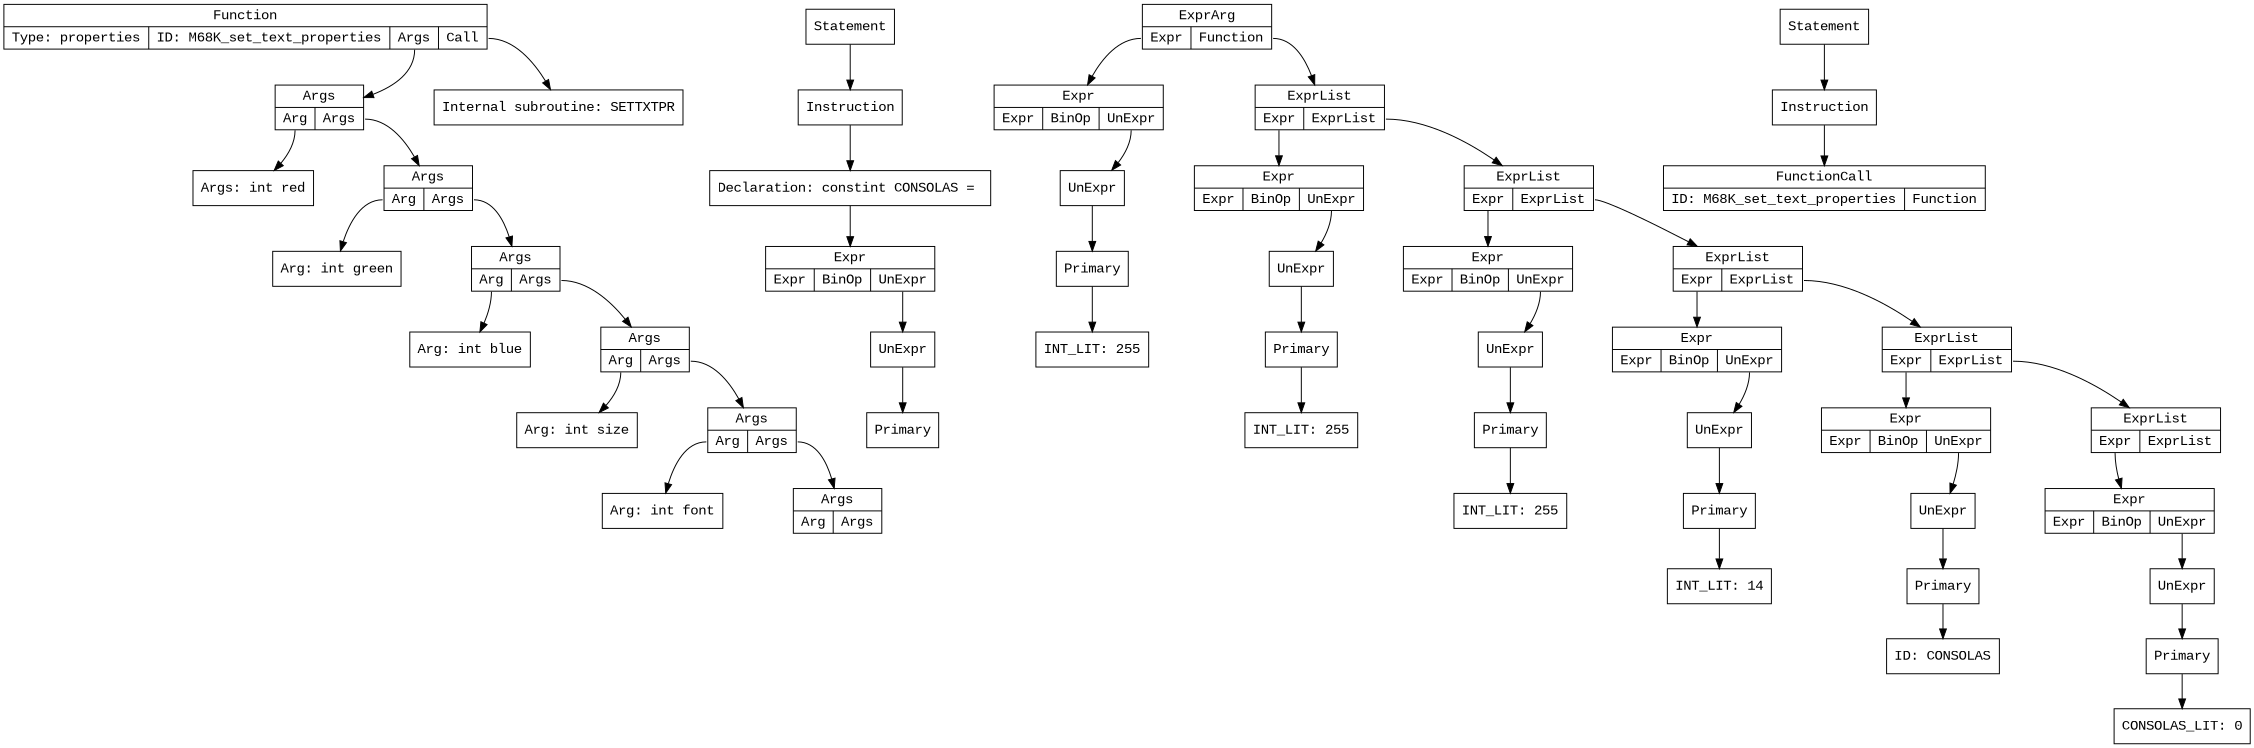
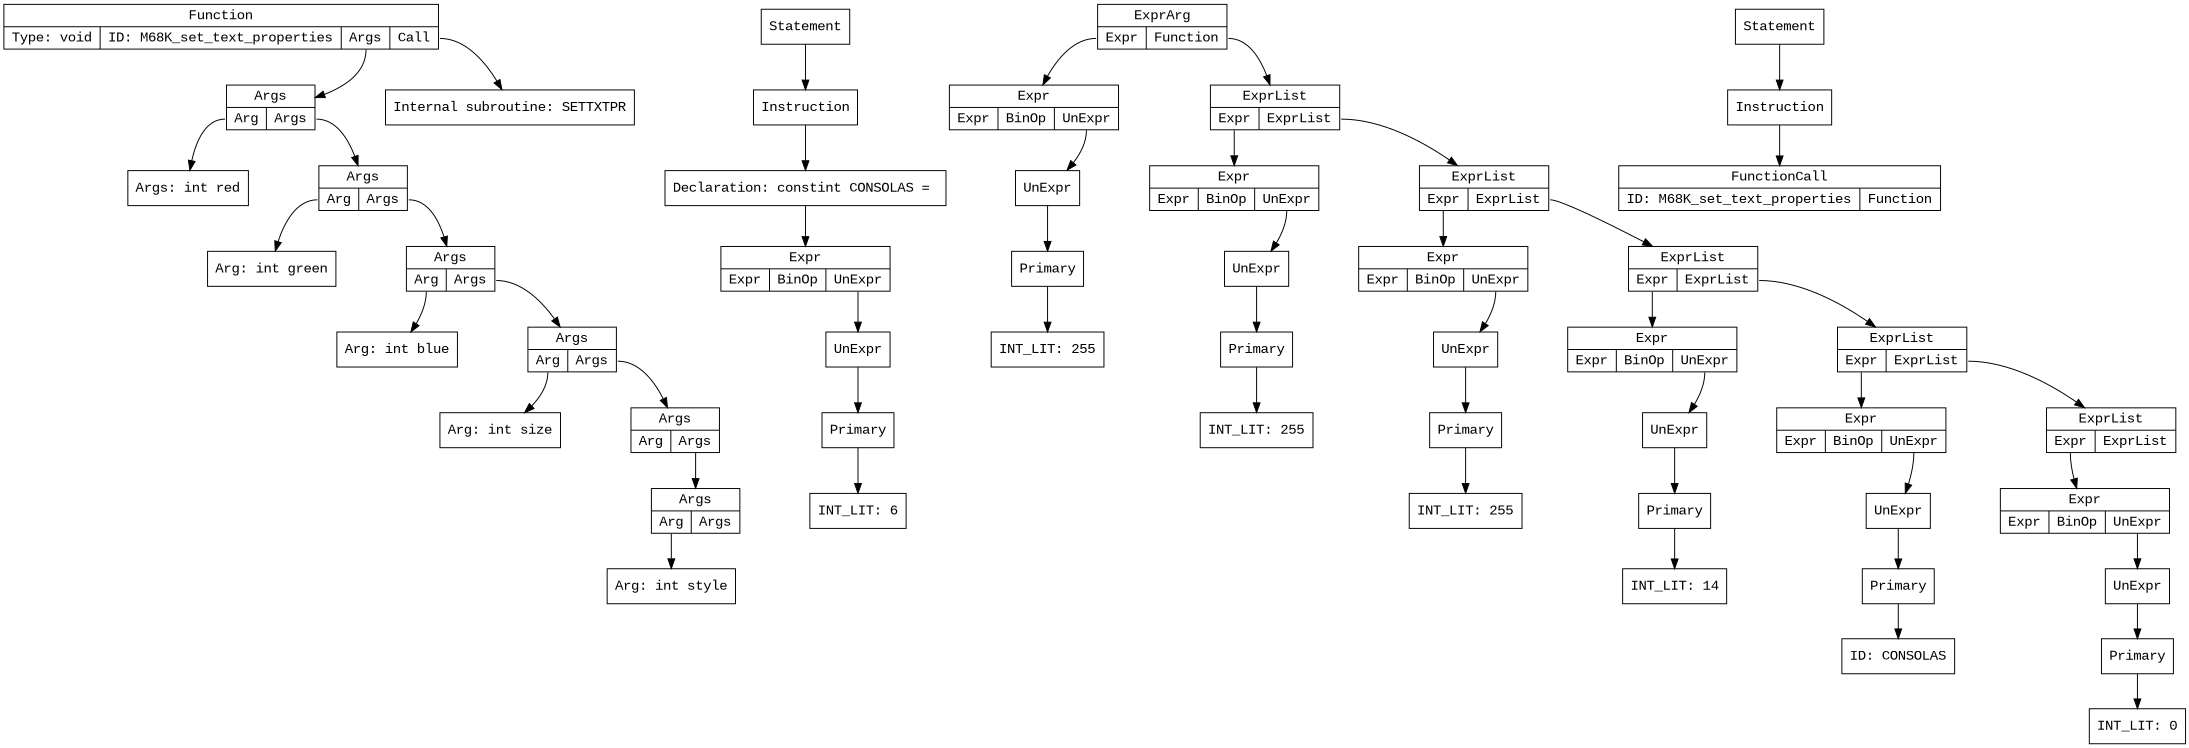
(76, 37) -> (52, 37)
(663, 511) -> none
none -> (858, 511)
none -> (671, 586)
(2182, 726) -> (2137, 726)
